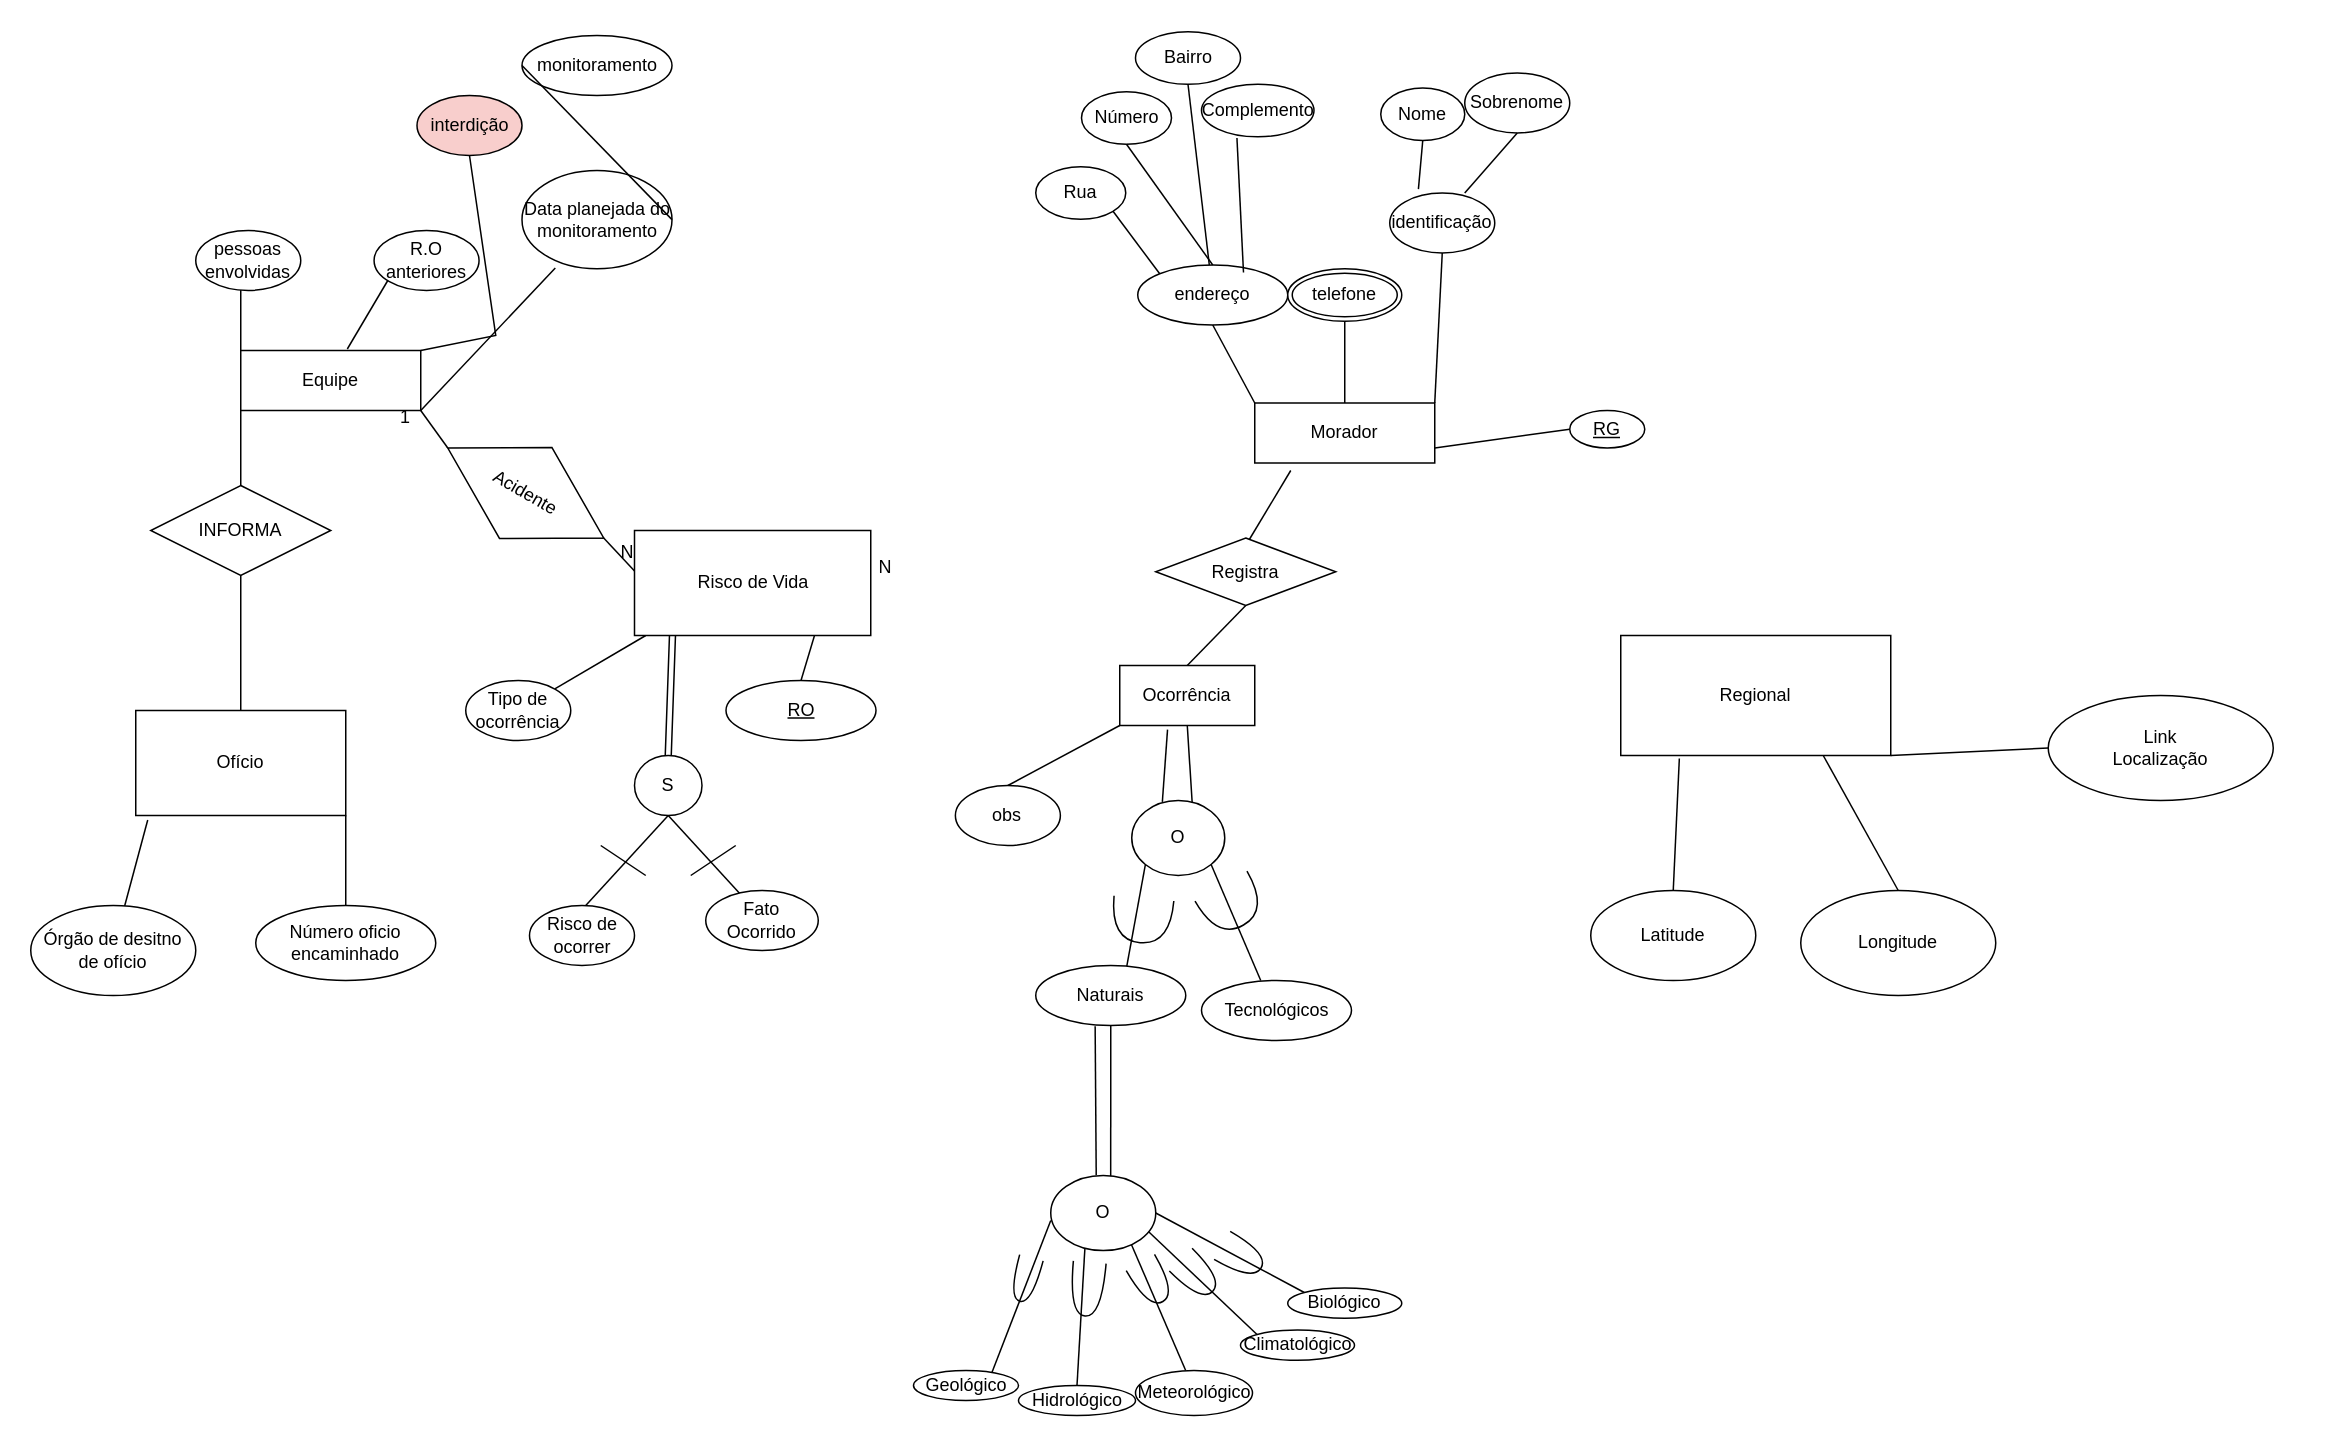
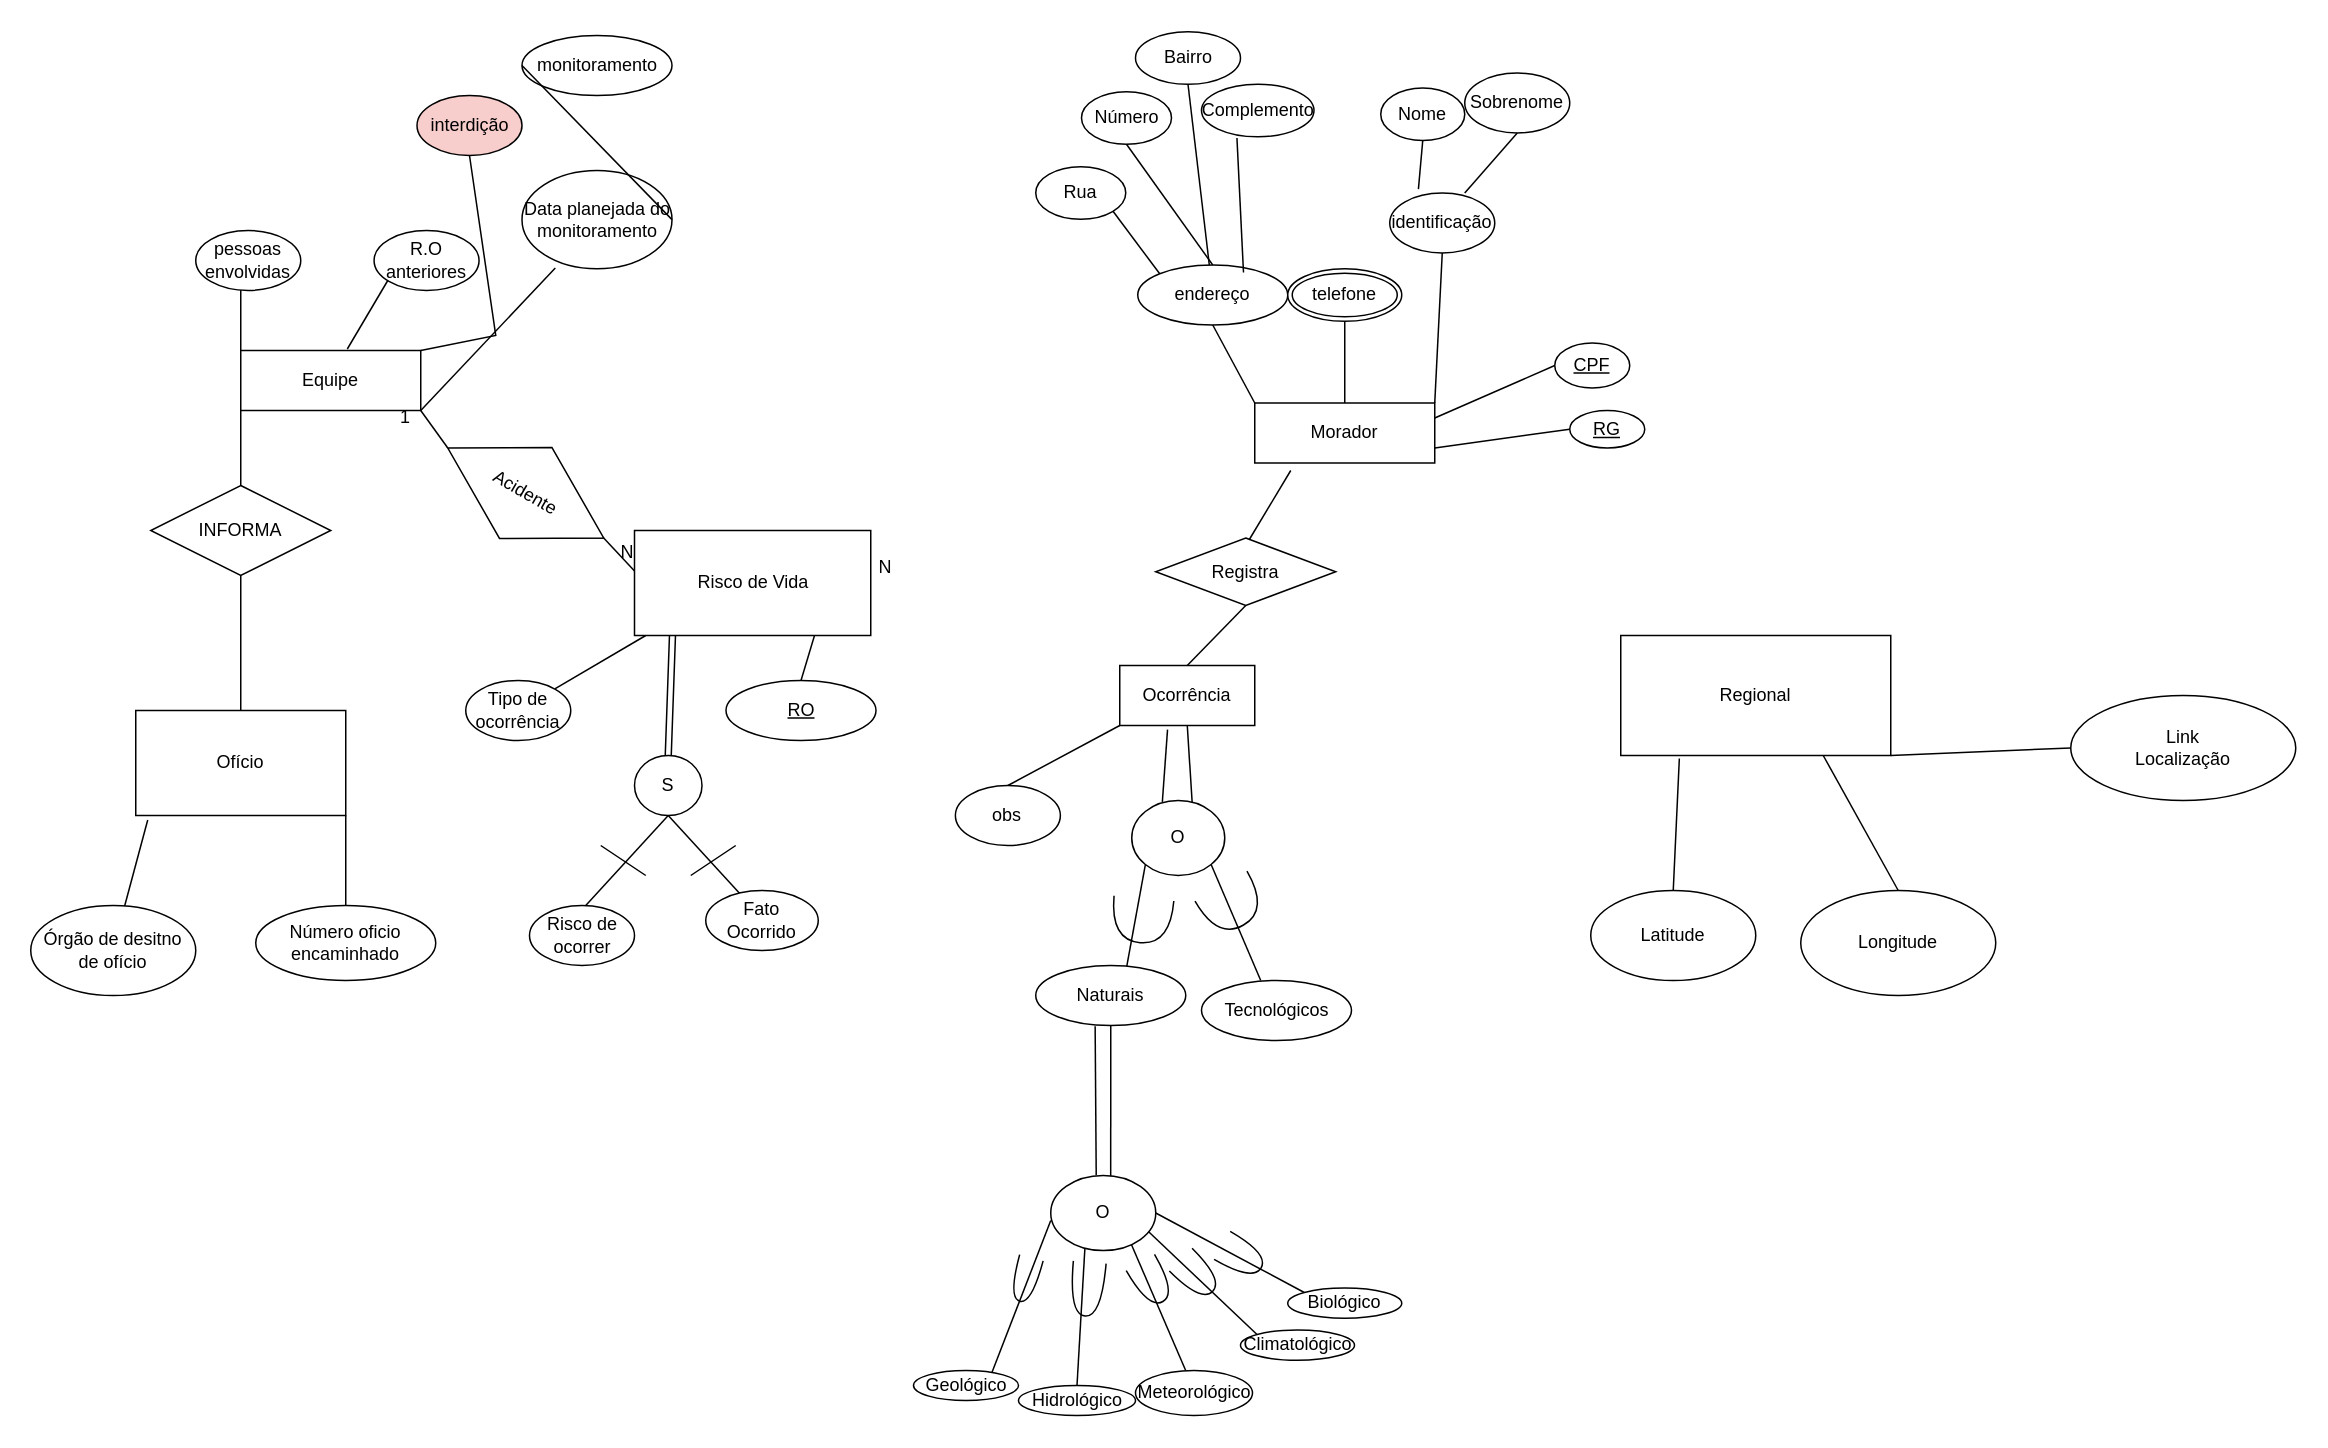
none -> (1592, 365)
none -> (1495, 392)
(2161, 748) -> (2183, 748)
